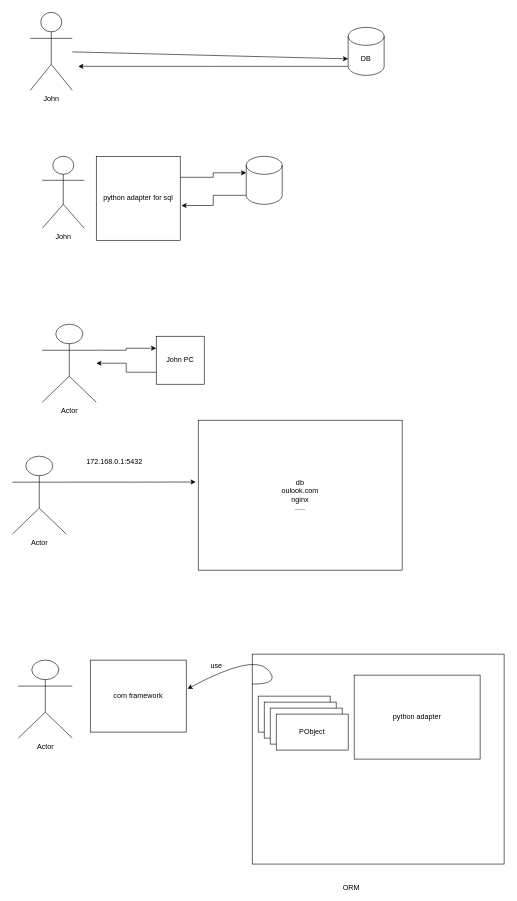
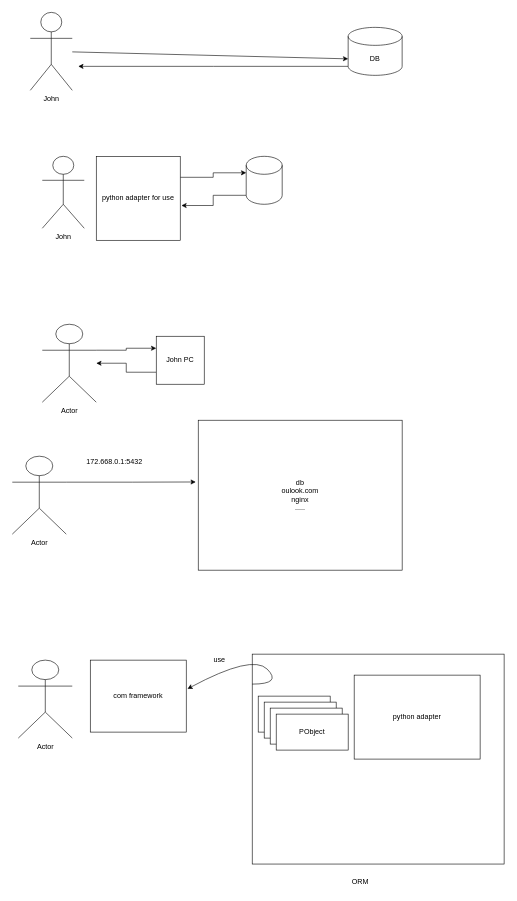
(366, 51) -> (375, 51)
(138, 198) -> (138, 198)
(115, 462) -> (115, 462)
(216, 666) -> (219, 660)
(351, 888) -> (360, 882)
